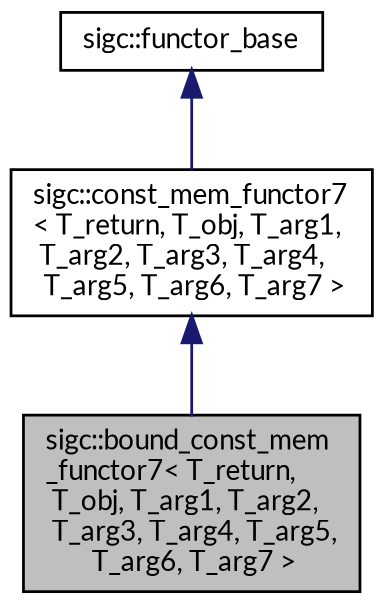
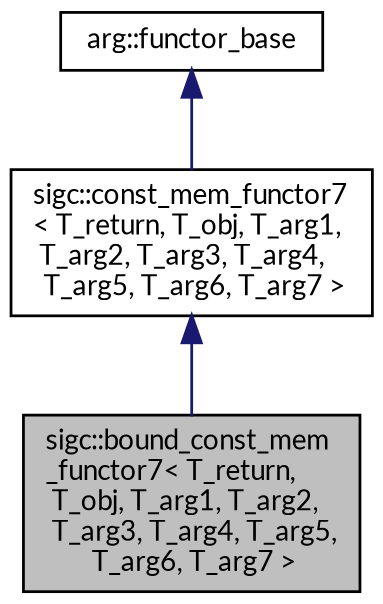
(192, 41) -> (192, 41)
